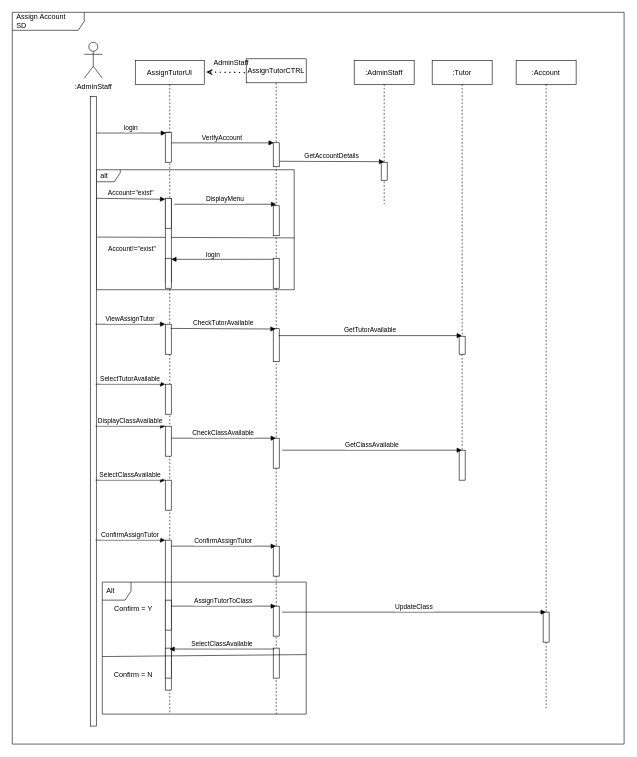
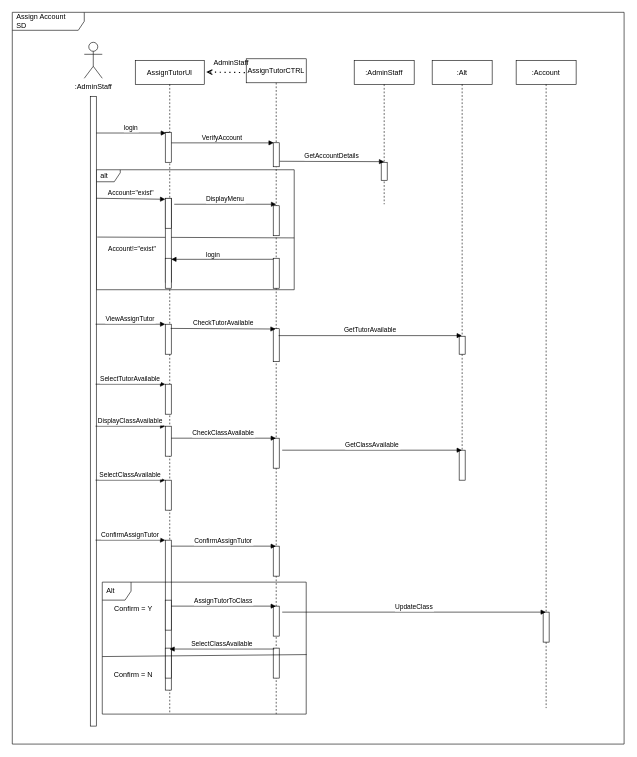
(462, 73) -> (462, 73)
